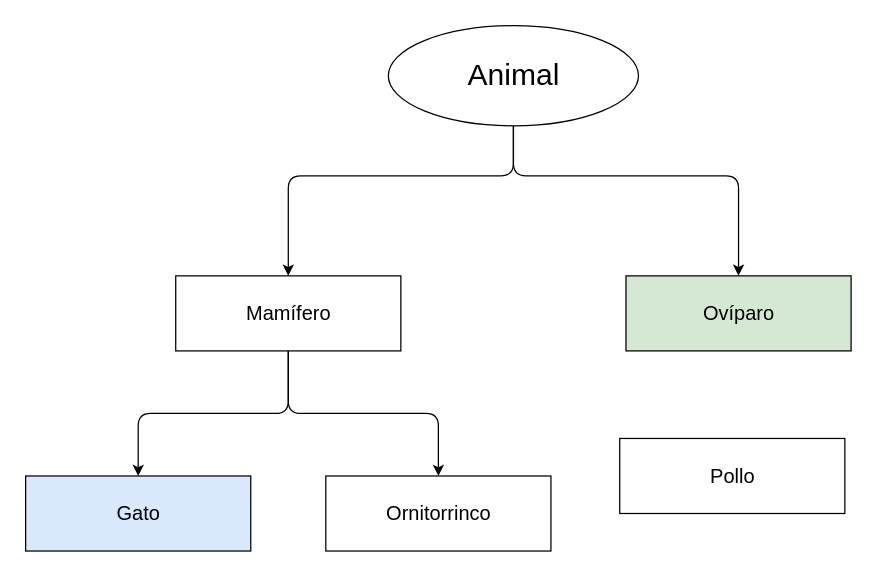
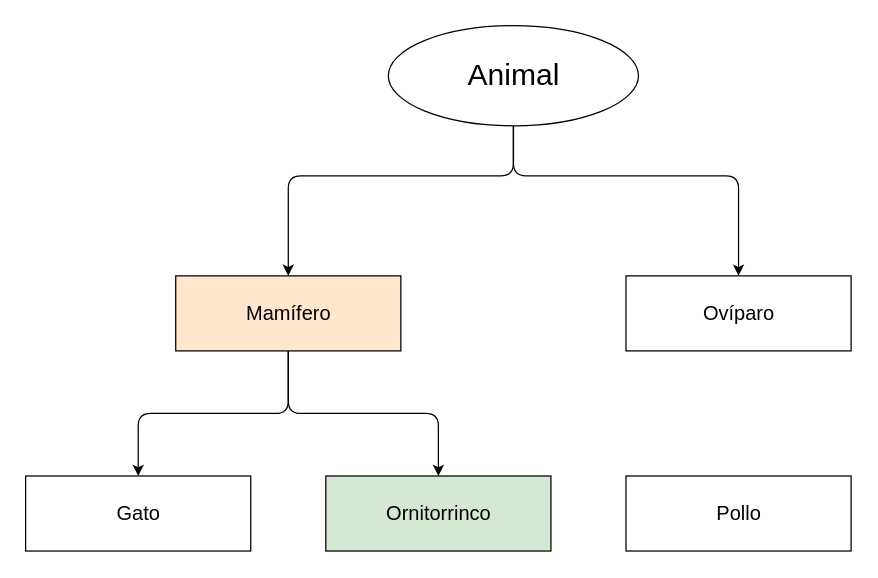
(288, 313) -> (288, 313)
(738, 313) -> (738, 313)
(732, 476) -> (738, 513)
(138, 513) -> (138, 513)
(438, 513) -> (438, 513)
